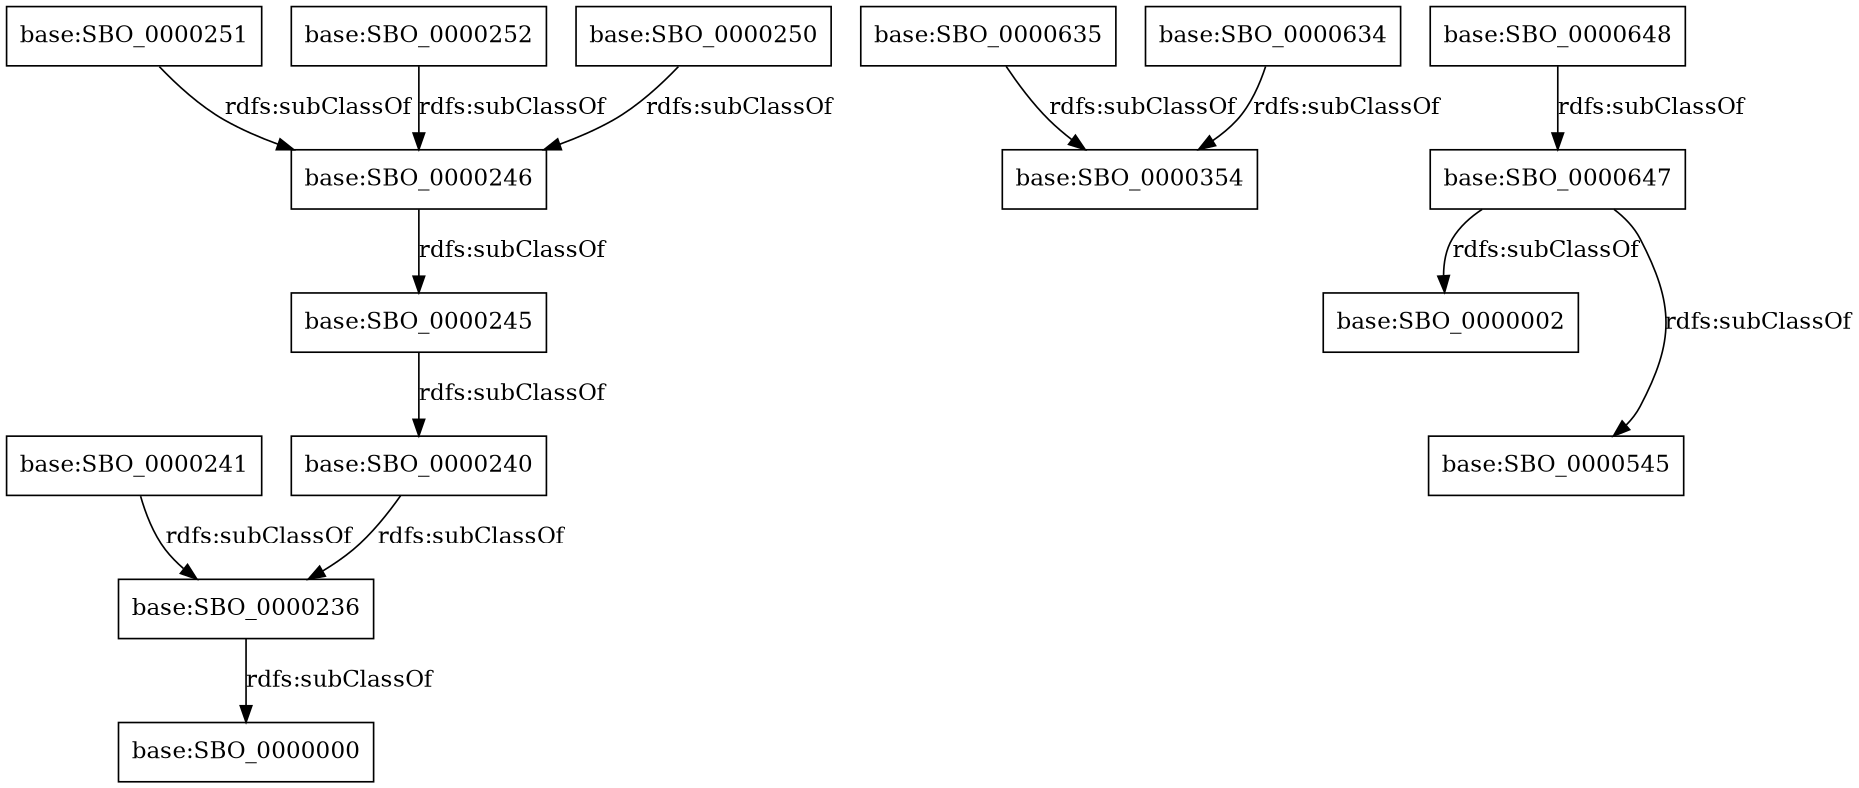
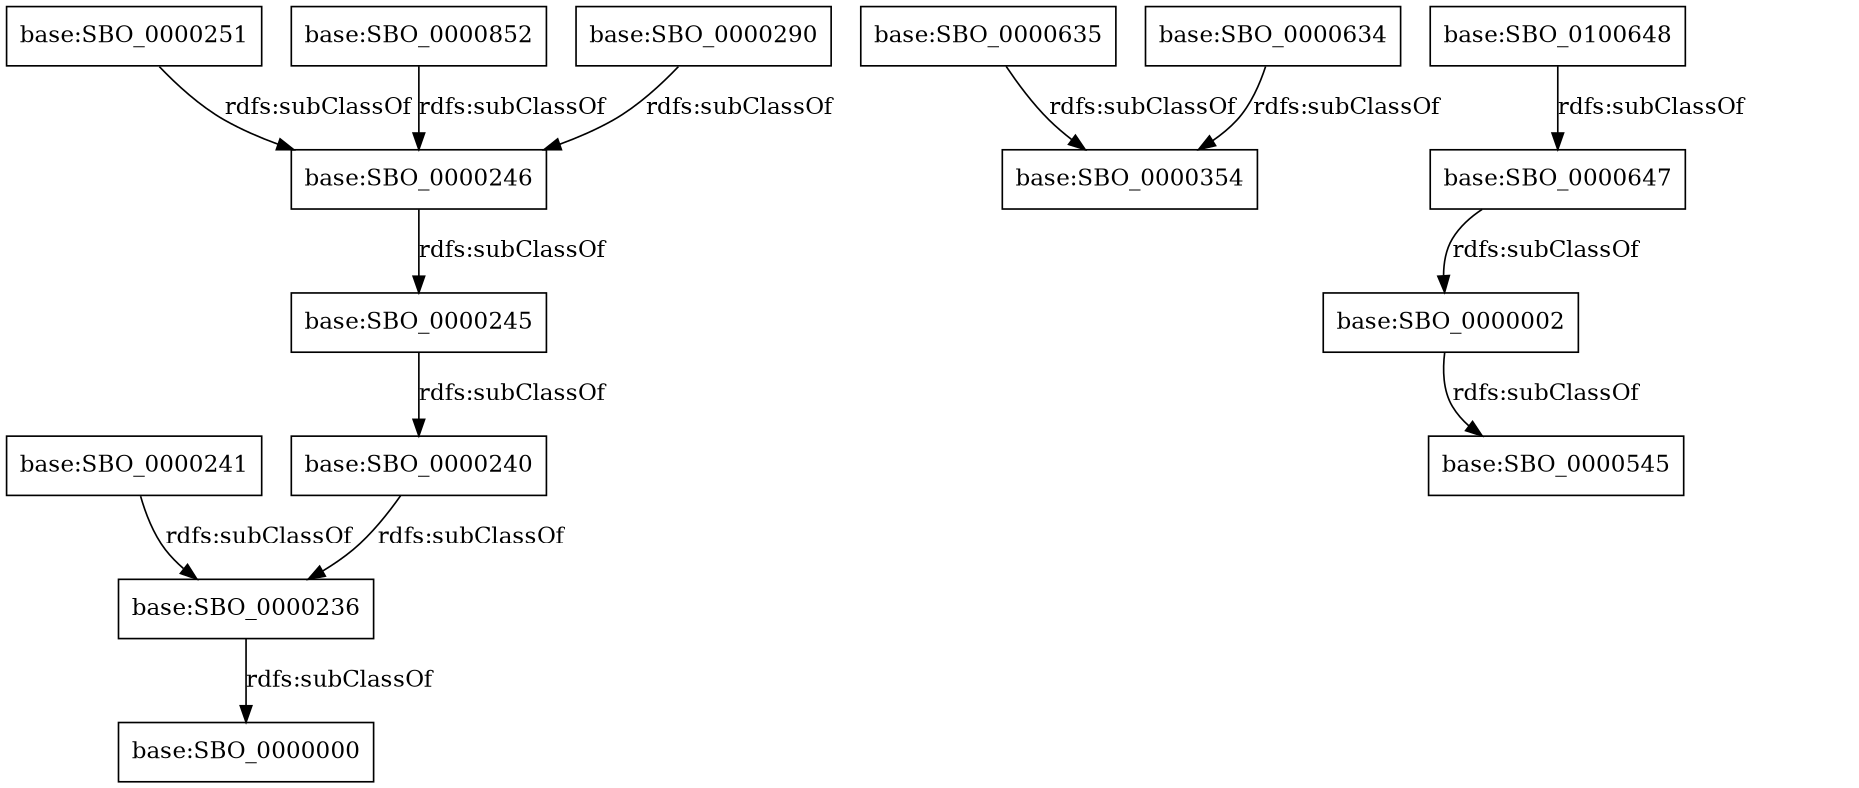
(419, 36) -> (419, 36)
(704, 36) -> (704, 36)
(1558, 36) -> (1558, 36)
(1665, 314) -> (1447, 393)
